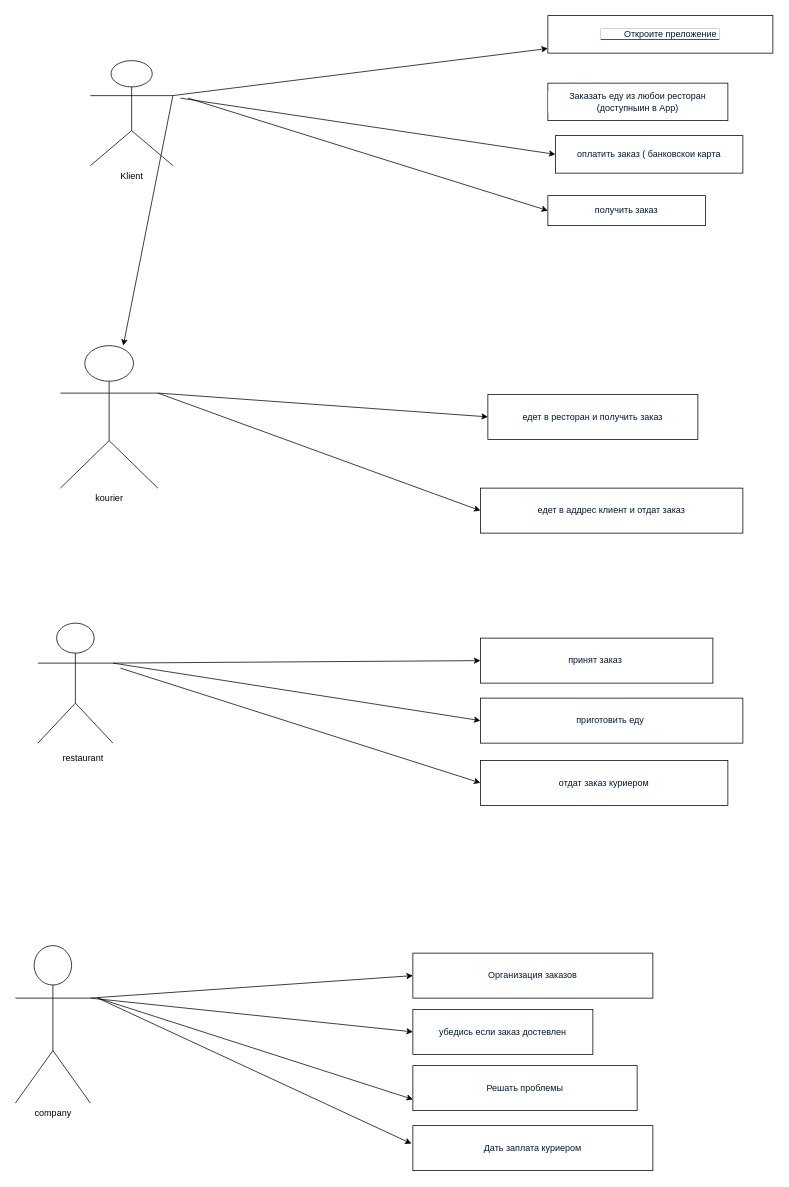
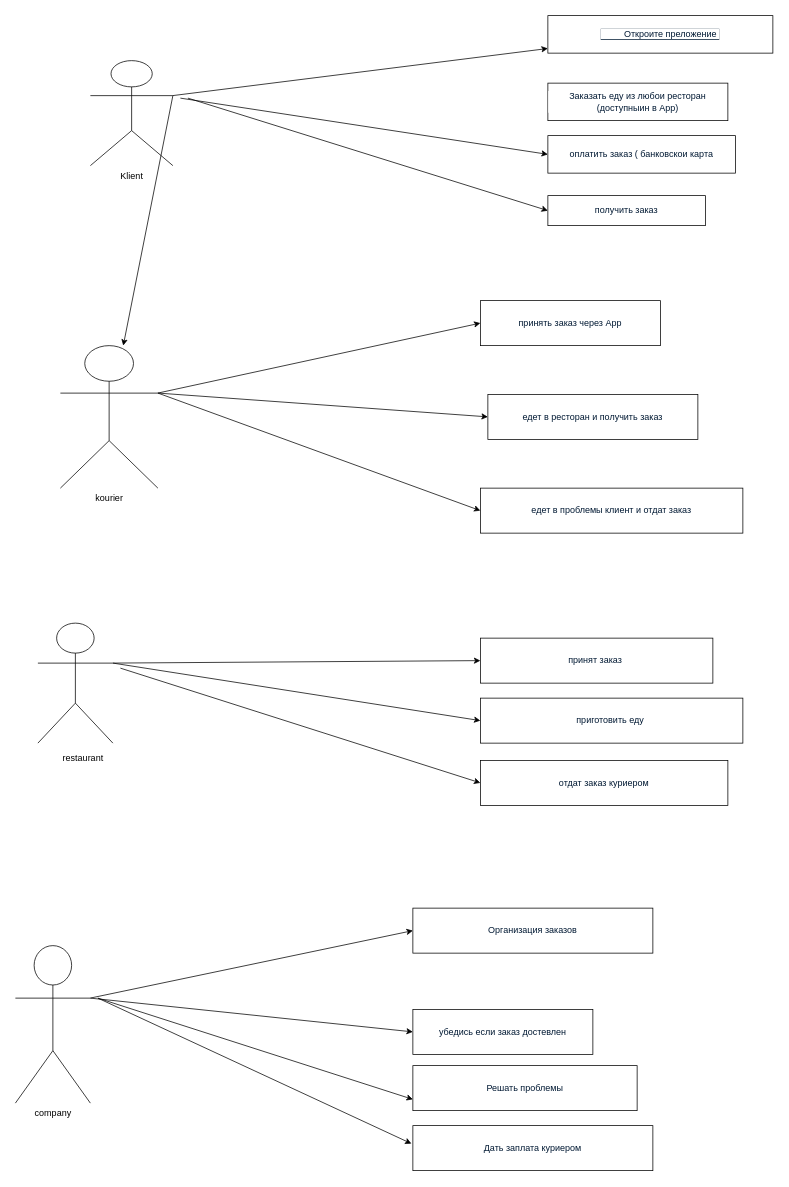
(649, 154) -> (642, 154)
none -> (570, 323)
none -> (320, 358)
(612, 510) -> (612, 510)
(533, 975) -> (533, 930)
